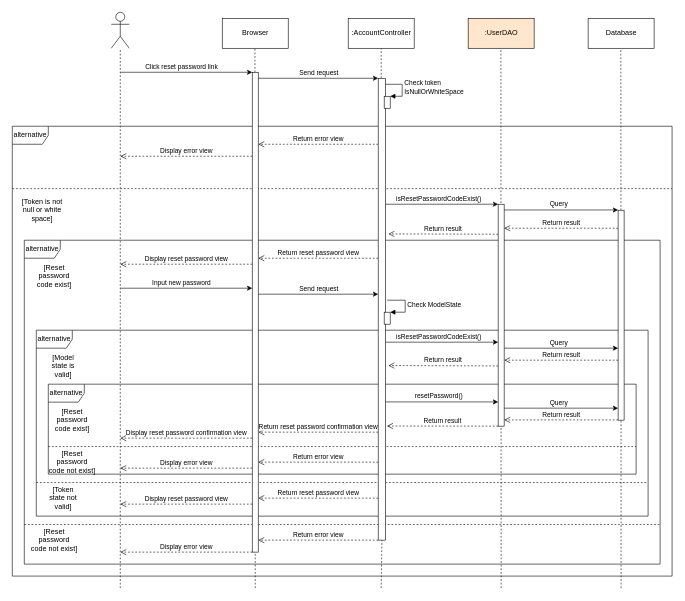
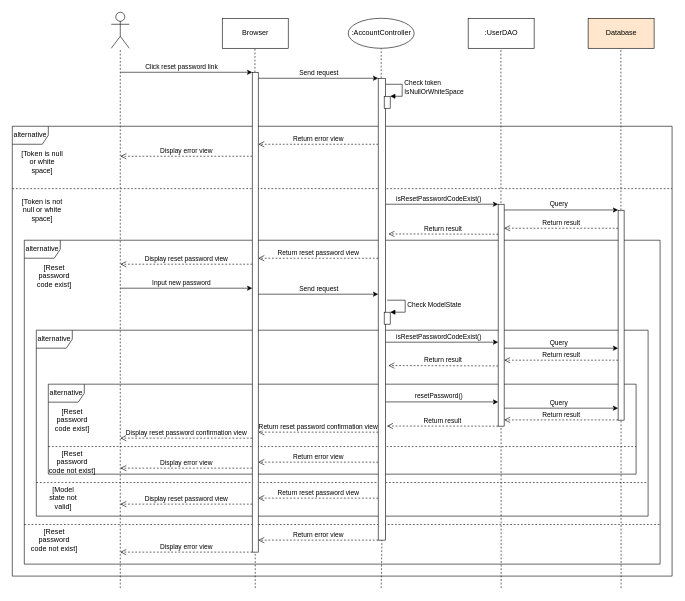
(381, 33) -> (381, 33)
(501, 33) -> (501, 33)
(621, 33) -> (621, 33)
none -> (42, 162)
(63, 366) -> none
(63, 498) -> (63, 498)
